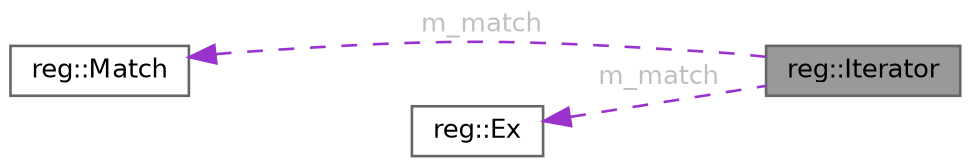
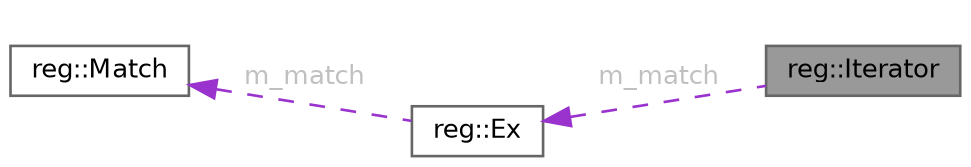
(491, 42) -> (314, 105)
